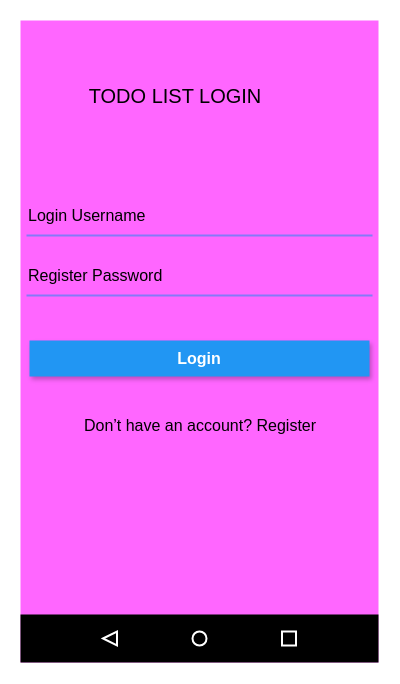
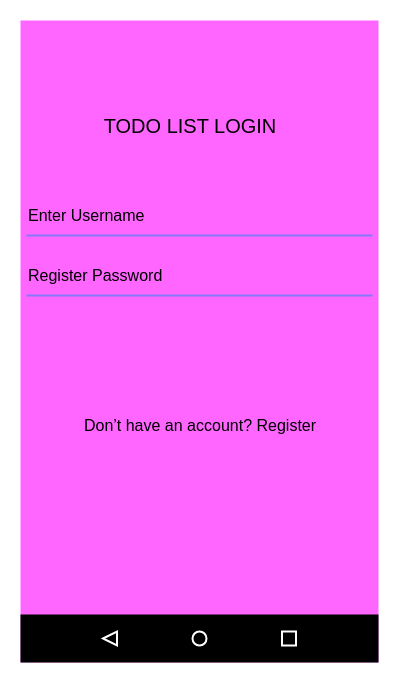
(176, 96) -> (191, 126)
(87, 216) -> (89, 216)
(200, 359) -> none
